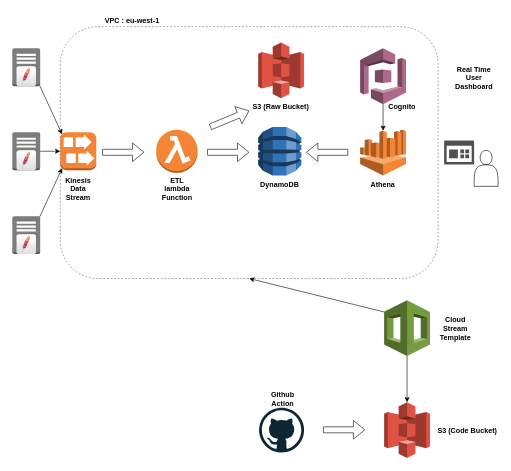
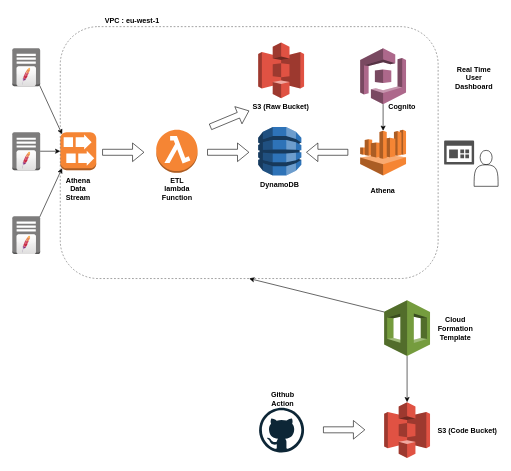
(383, 185) -> (383, 191)
(78, 189) -> (78, 189)
(456, 329) -> (456, 329)
